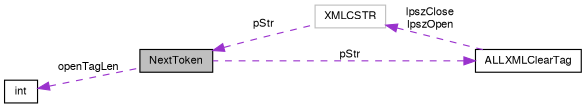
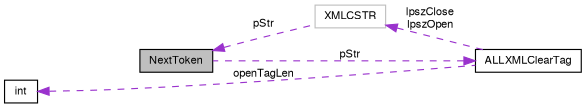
(94, 77) -> (263, 81)
